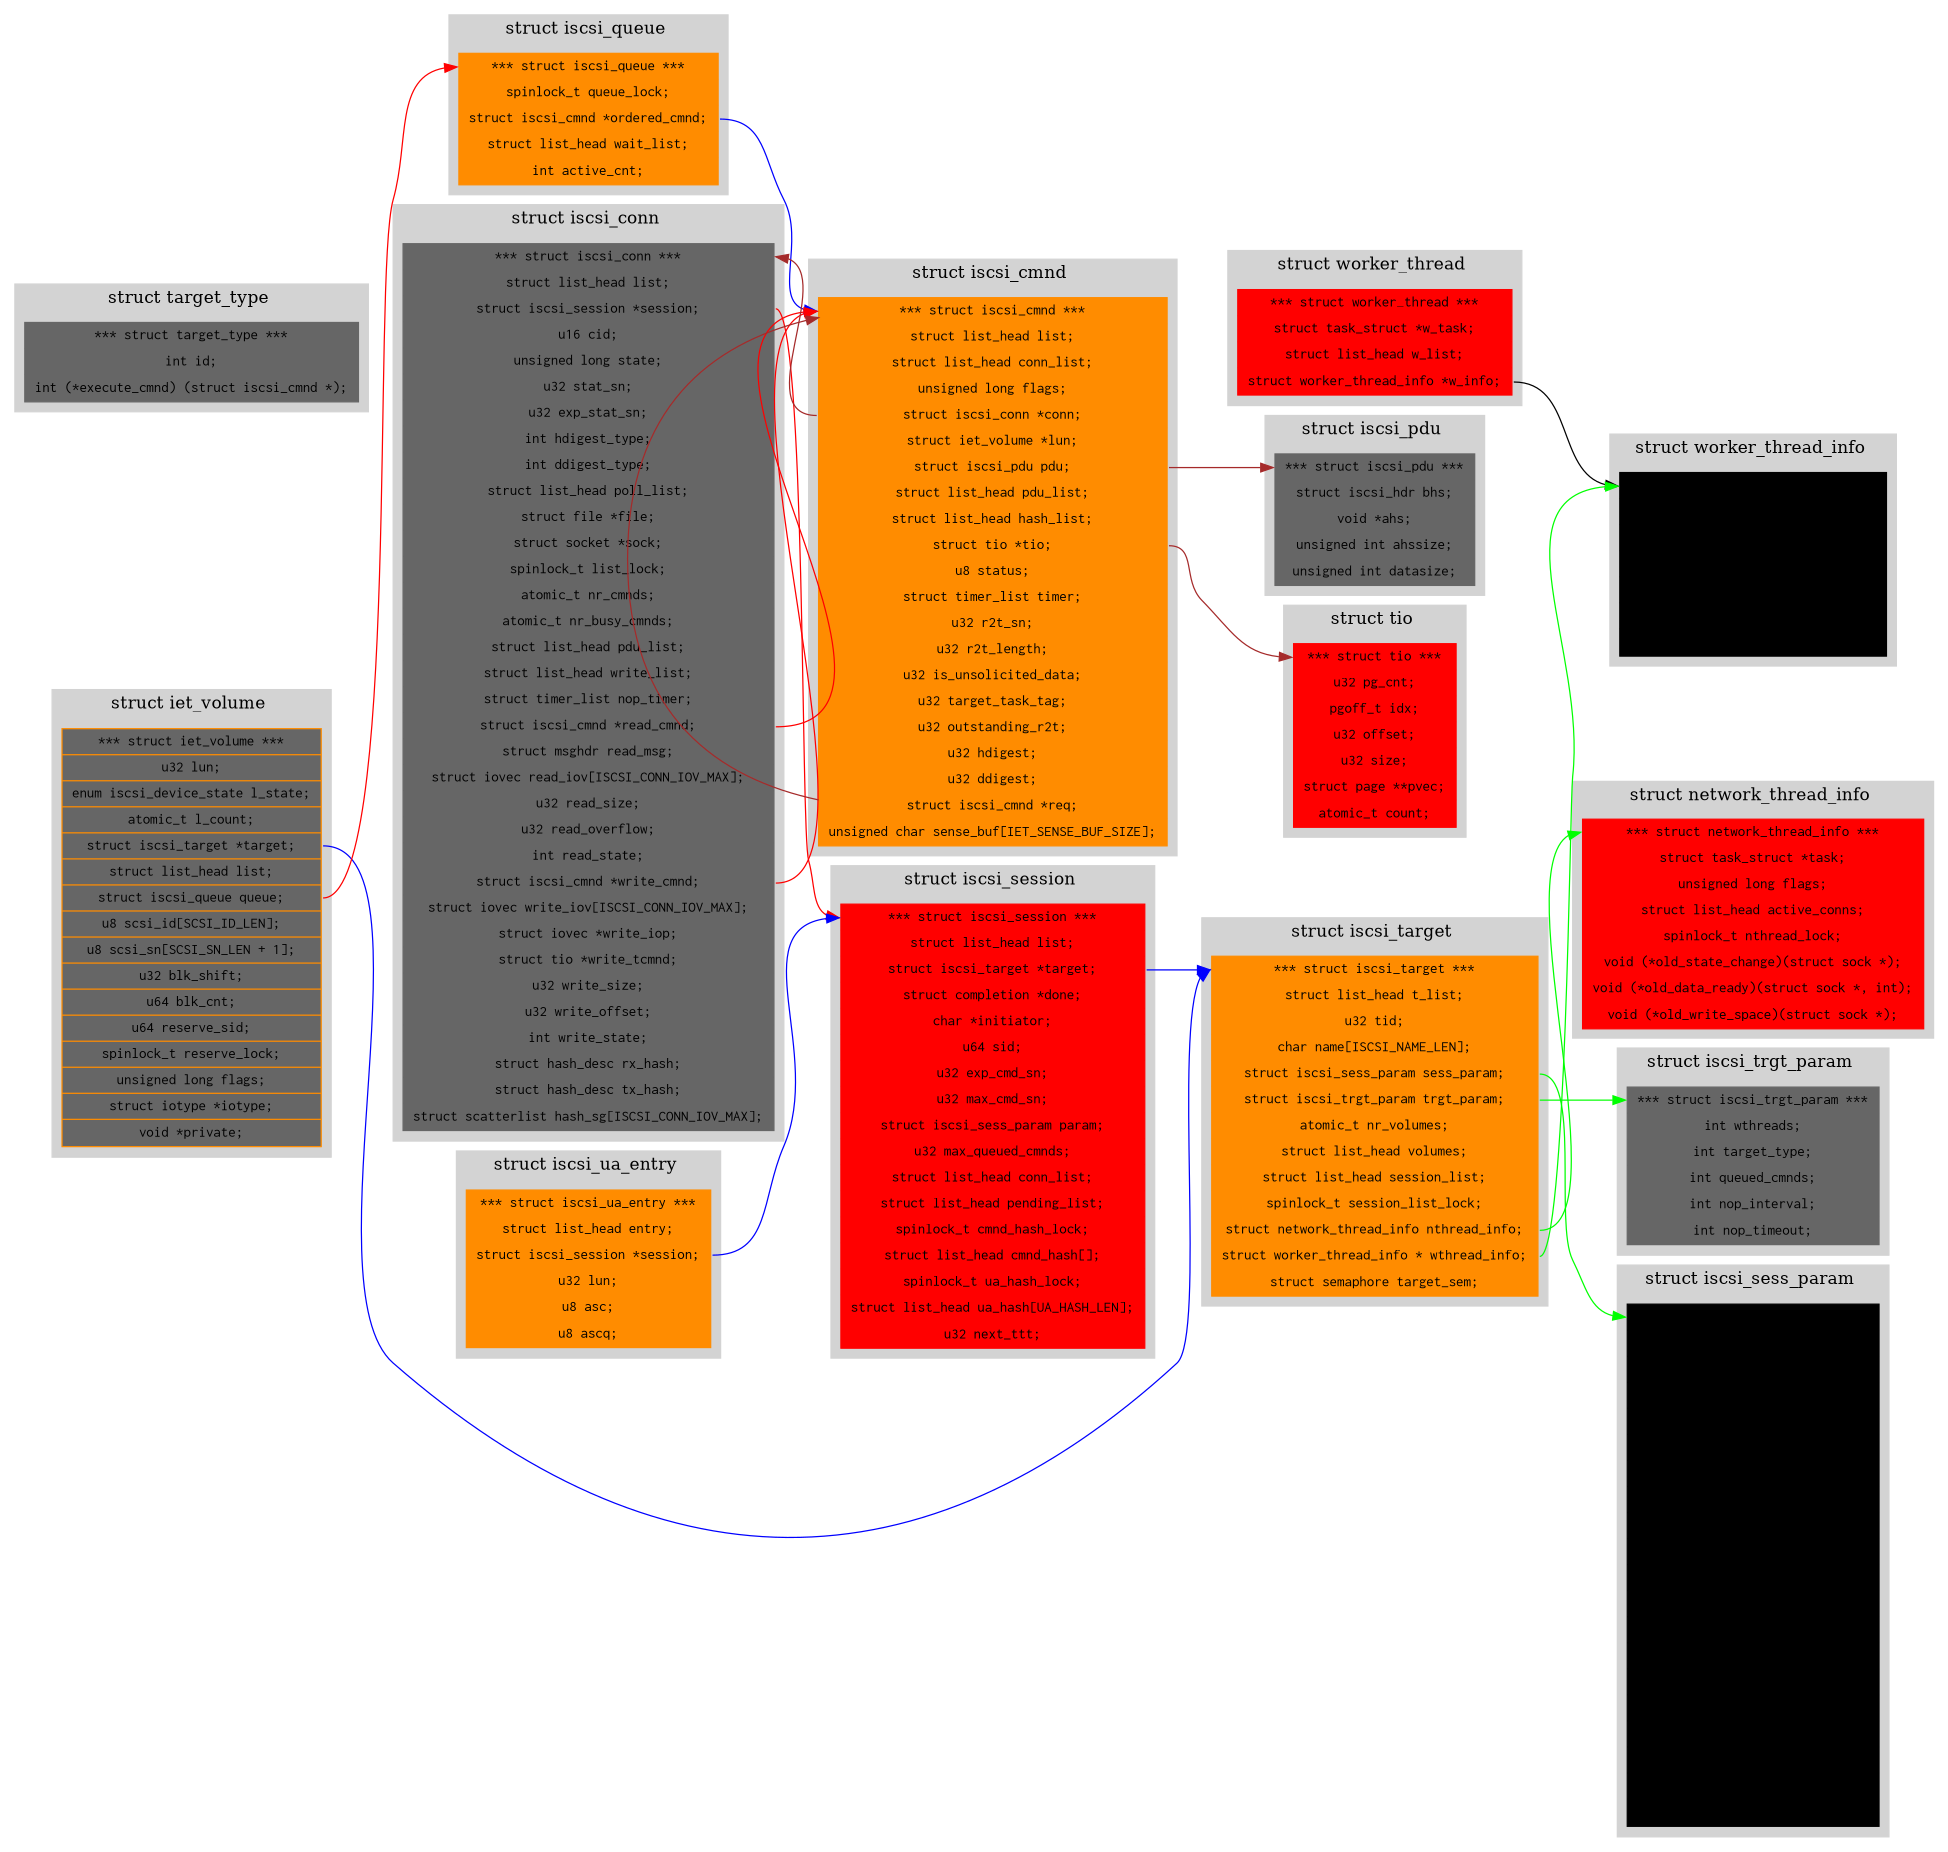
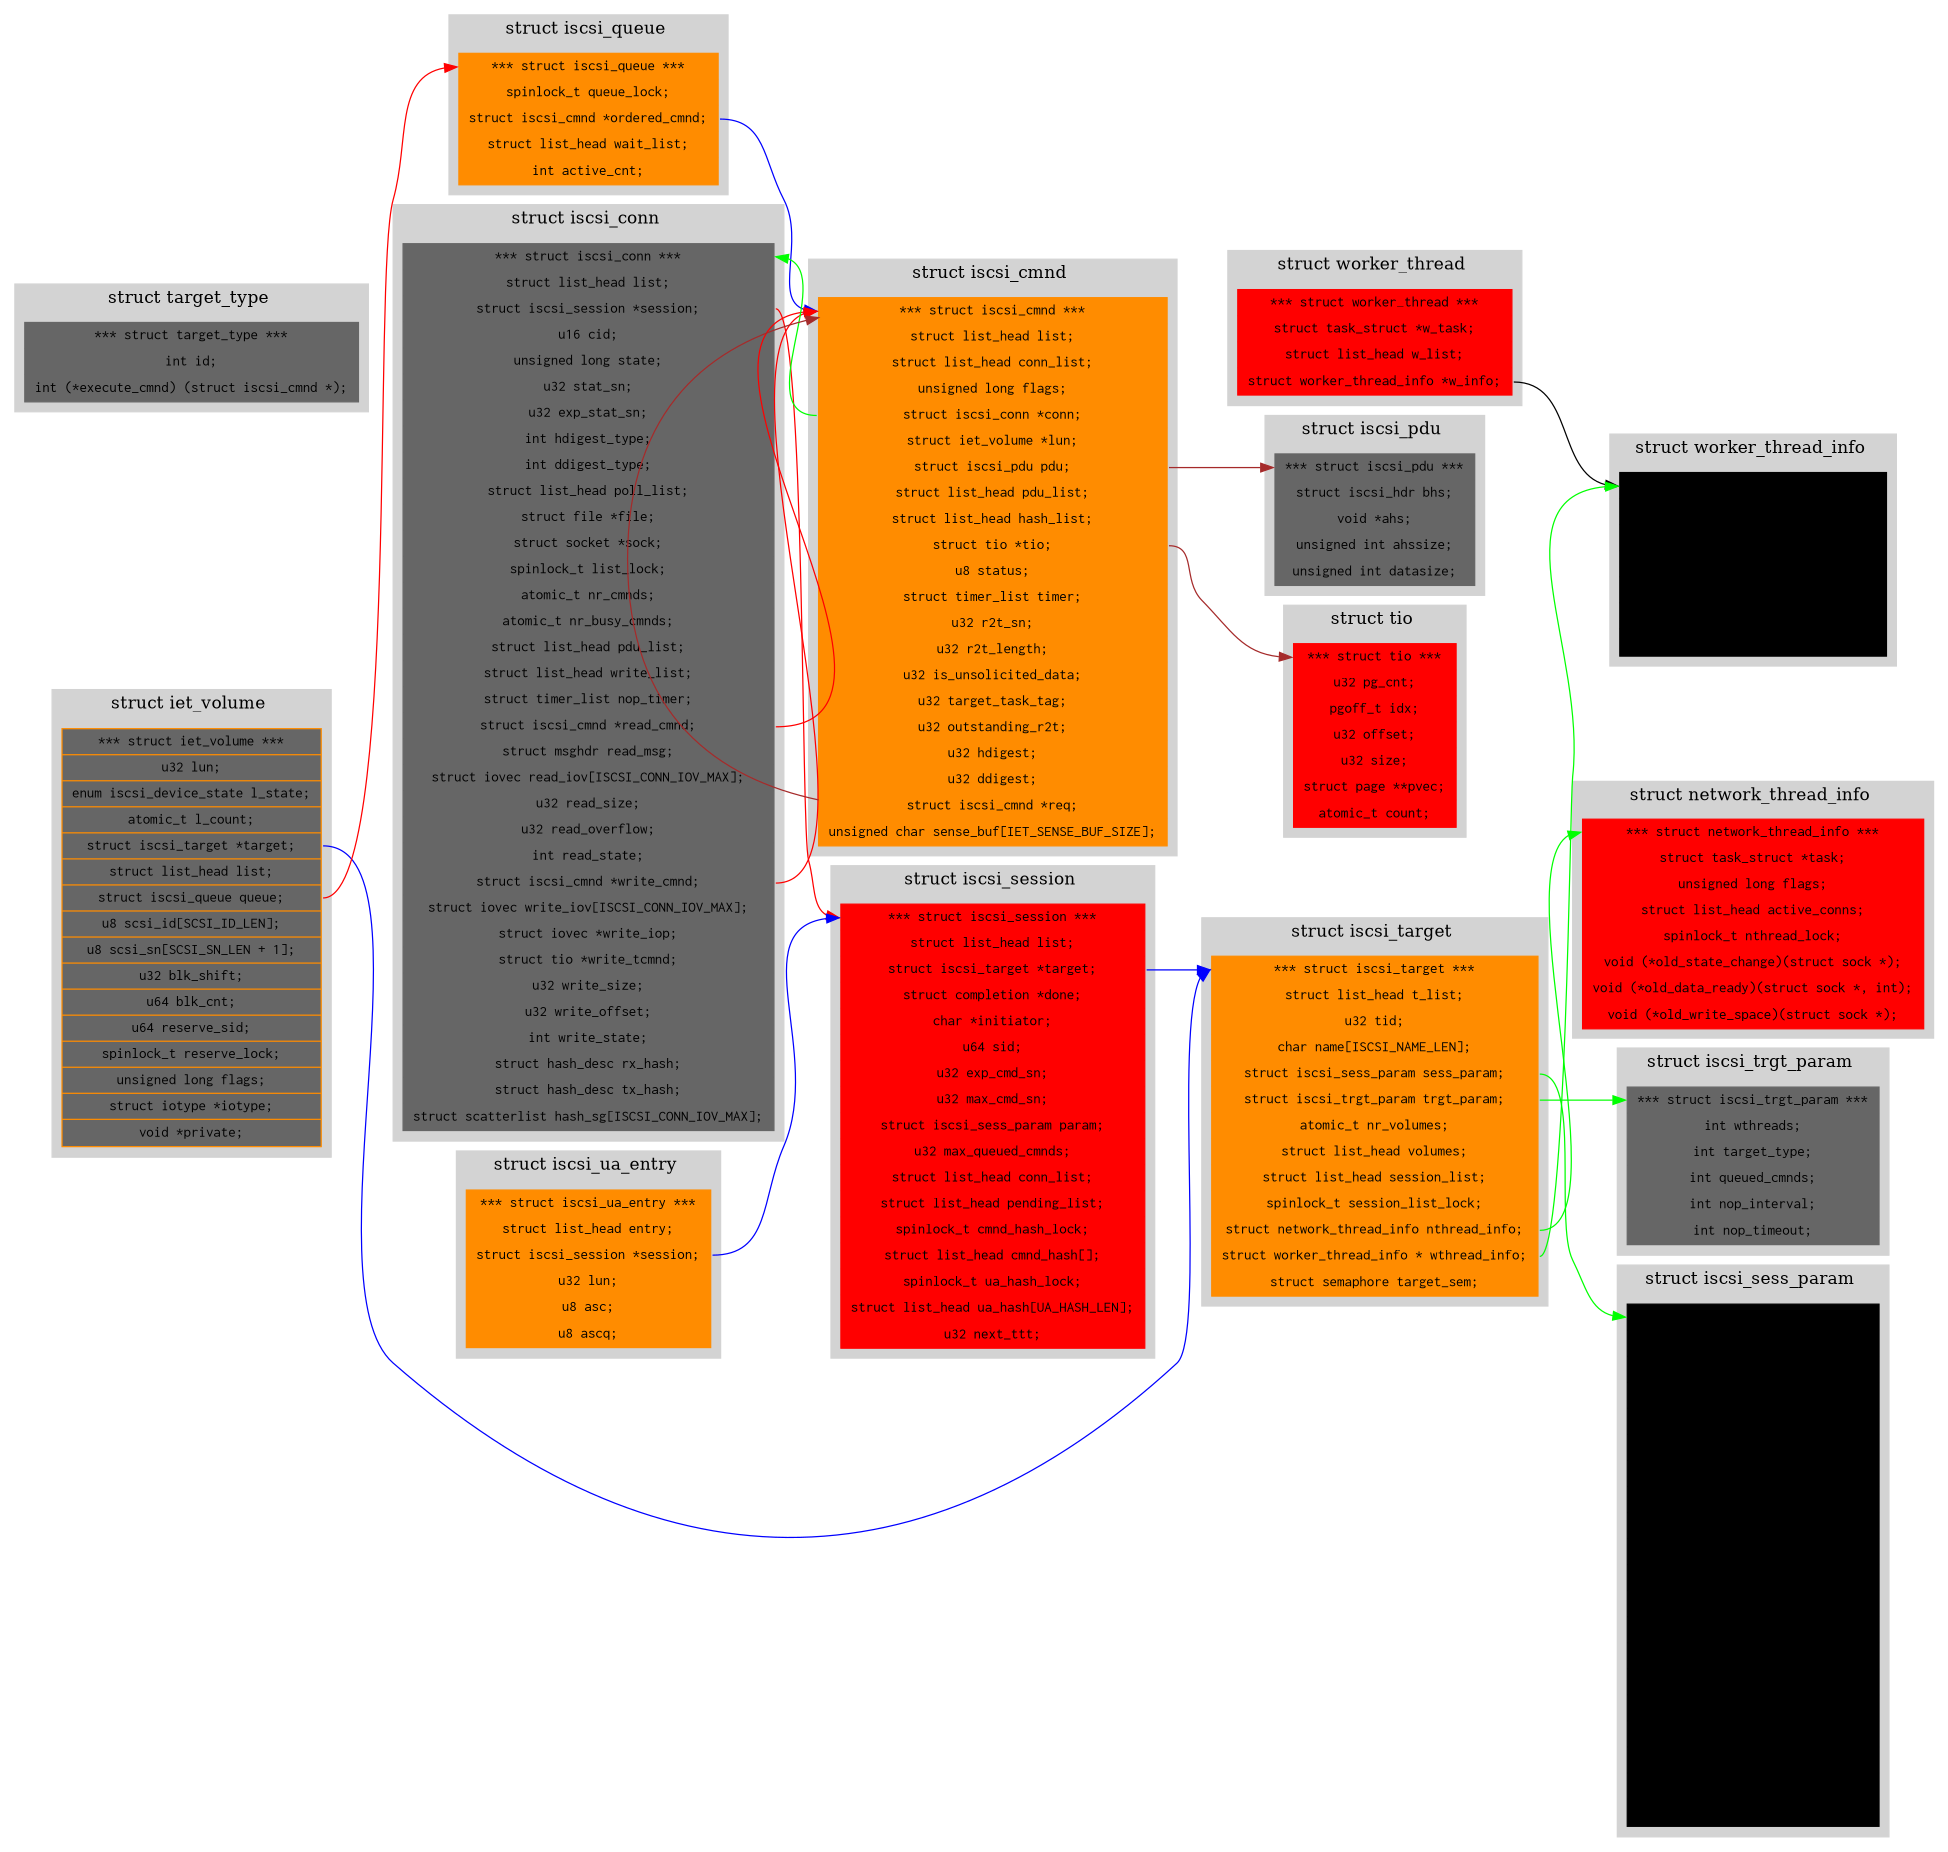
(795, 342) -> (795, 342)
